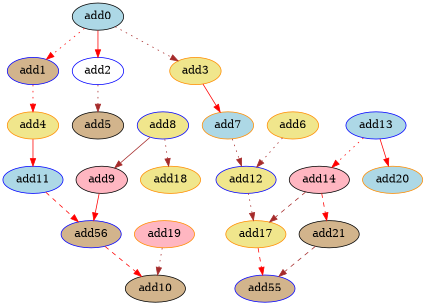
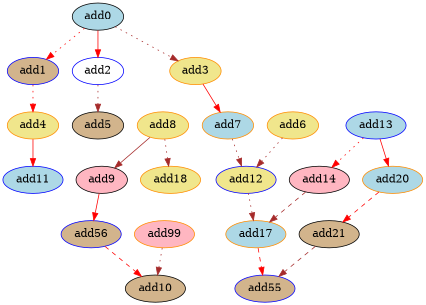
(163, 125) -> (163, 125)
(324, 203) -> (364, 205)
(59, 204) -> none
(164, 234) -> (164, 234)
(256, 234) -> (256, 234)
